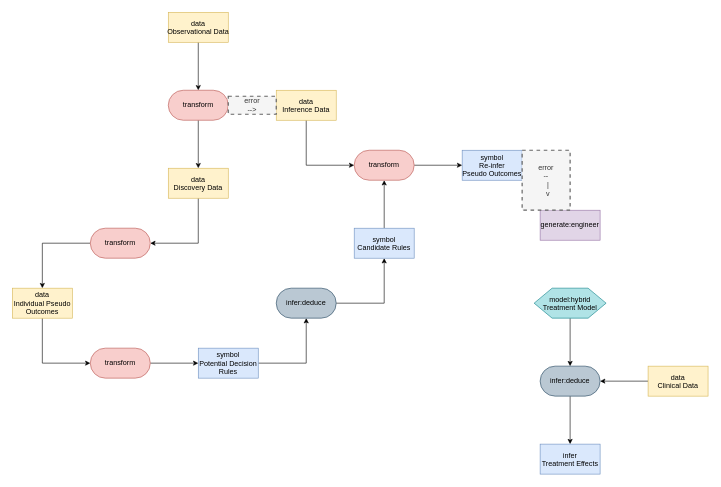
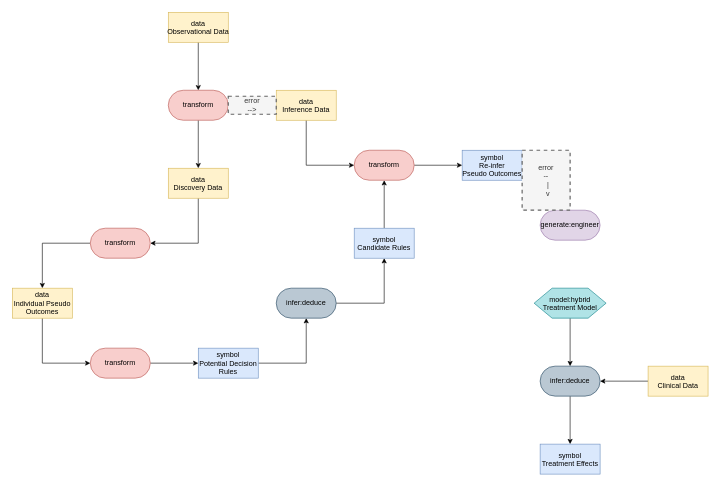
(570, 225) -> (570, 225)
(570, 455) -> (570, 455)
